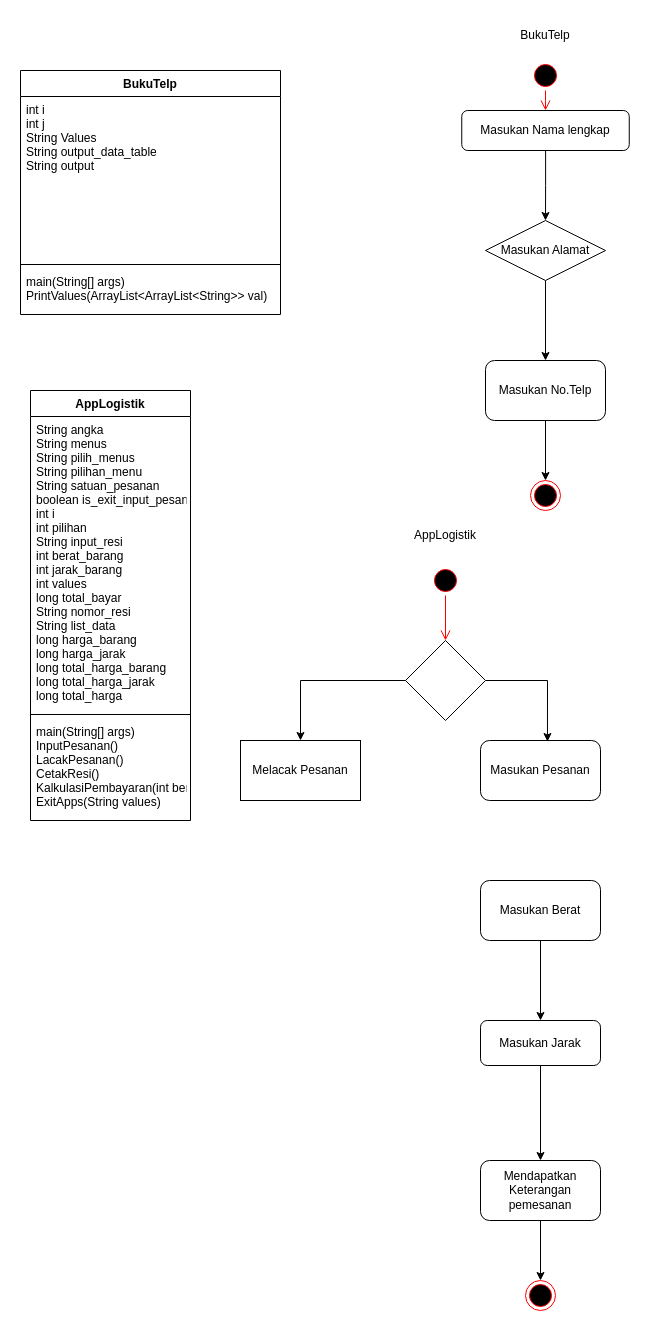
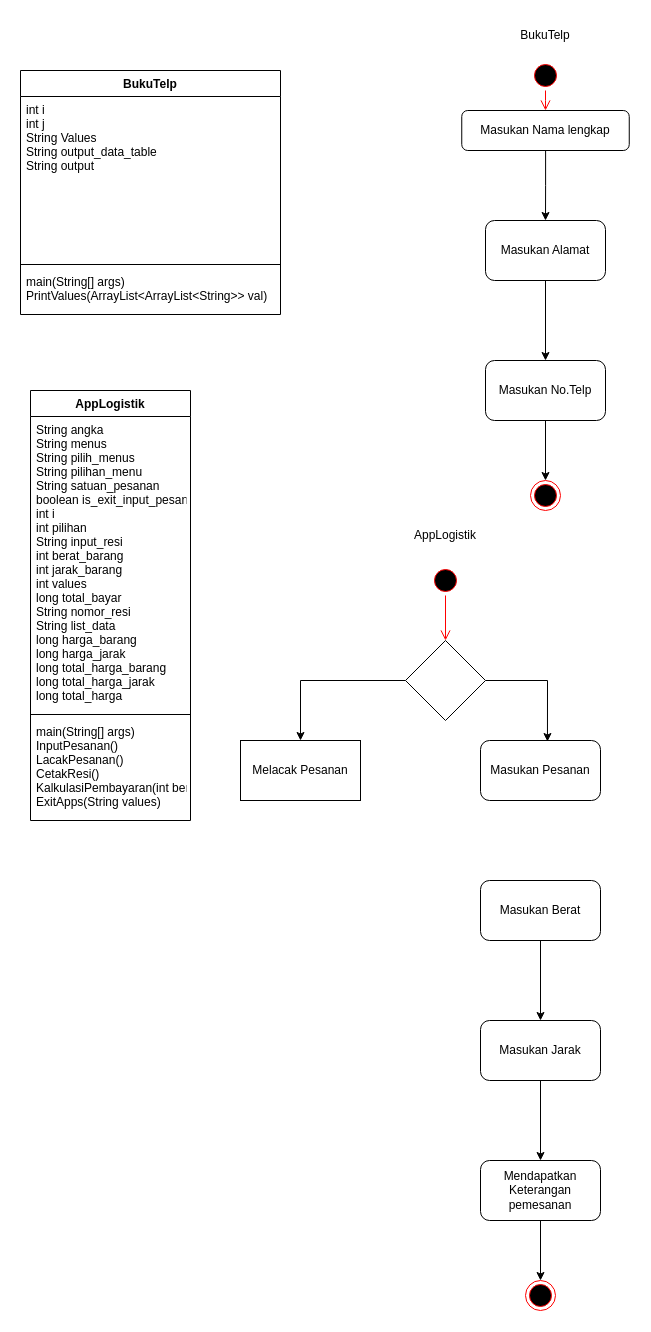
(546, 251) -> (546, 251)
(541, 1043) -> (541, 1051)
